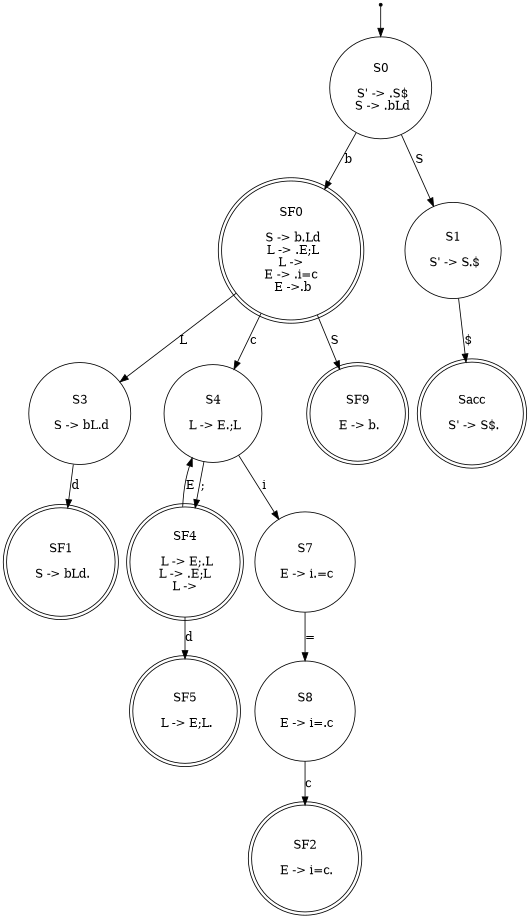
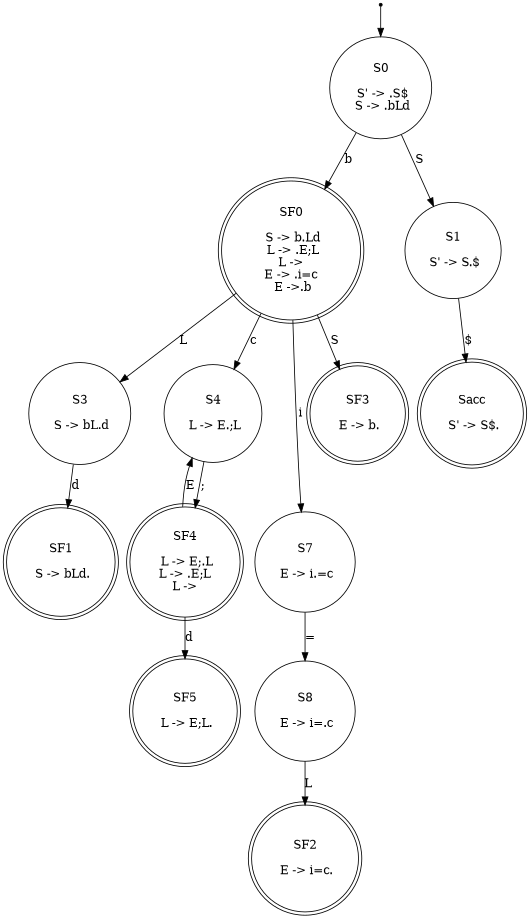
(358, 414) -> (358, 414)
(256, 484) -> (296, 412)
(308, 784) -> (308, 784)
